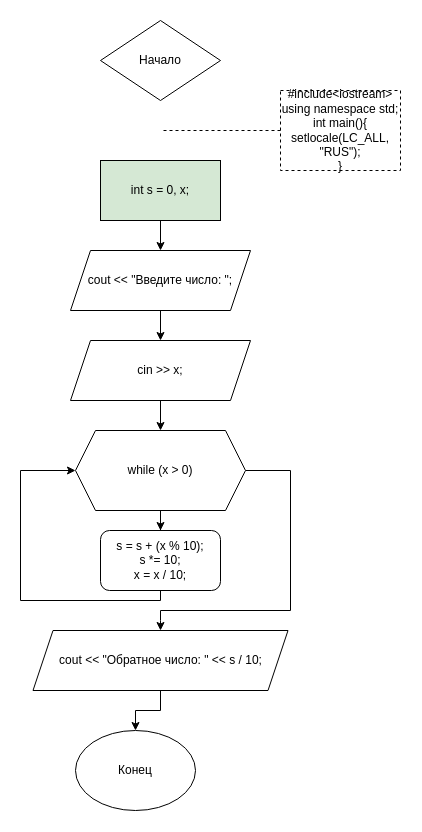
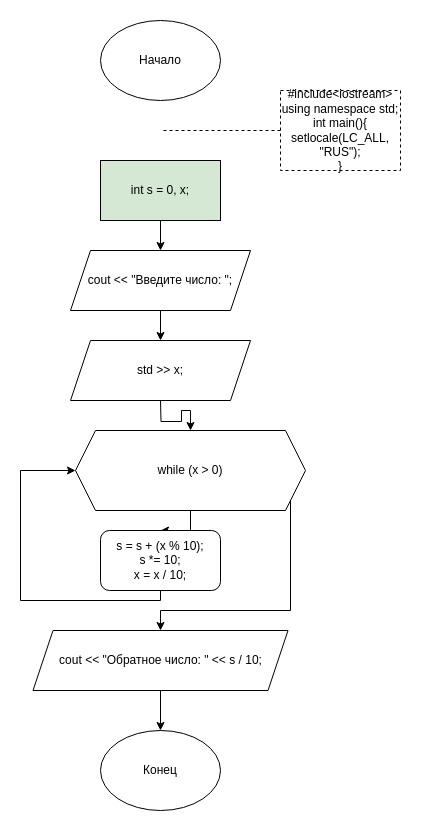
(161, 61) -> (161, 61)
(161, 371) -> (161, 371)
(161, 471) -> (191, 471)
(136, 771) -> (161, 771)
